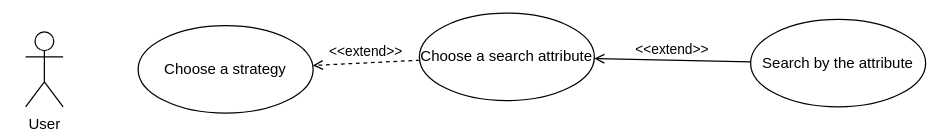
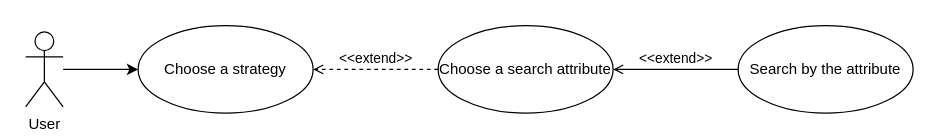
(507, 57) -> (526, 69)
(838, 63) -> (826, 69)
none -> (96, 69)
